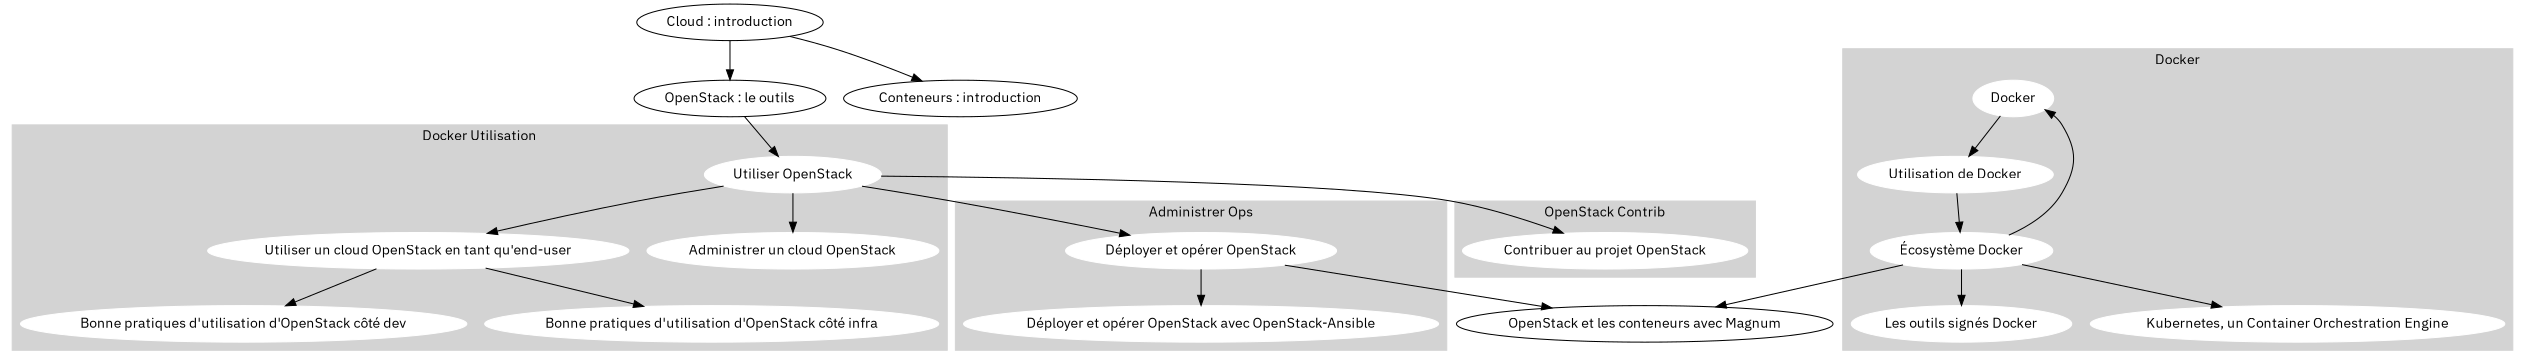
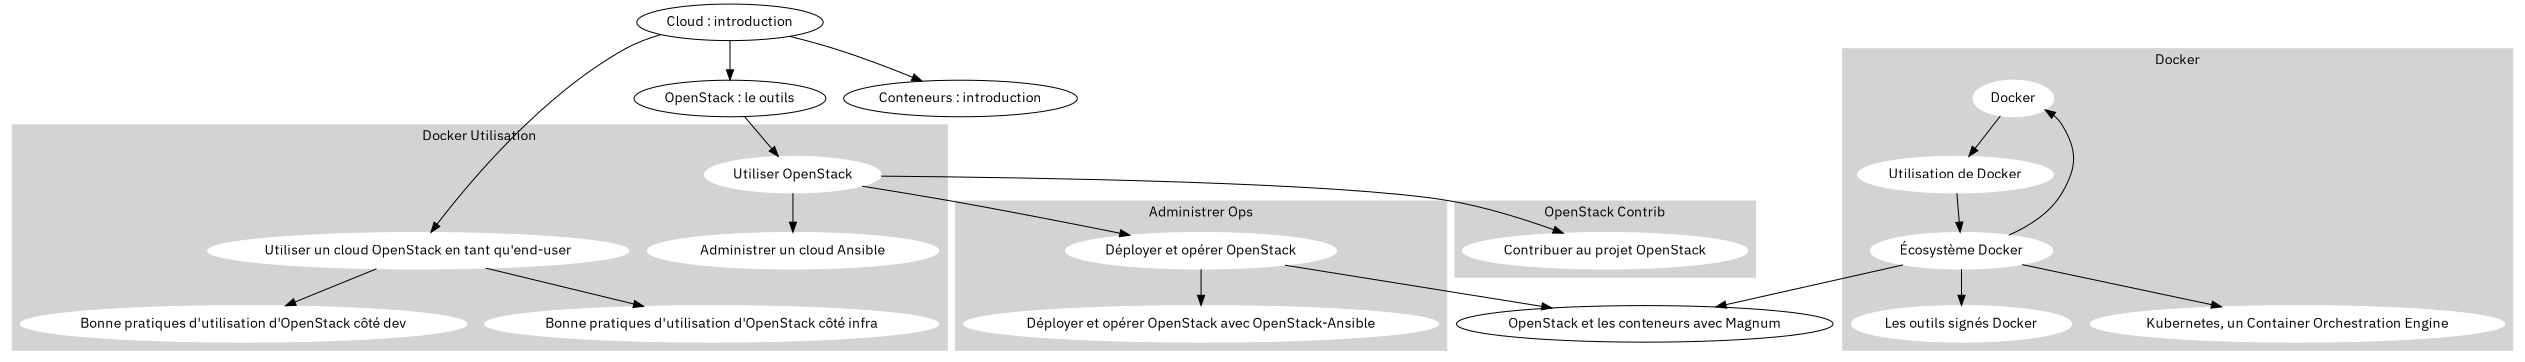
(610, 207) -> (537, 114)
(793, 251) -> (793, 251)
